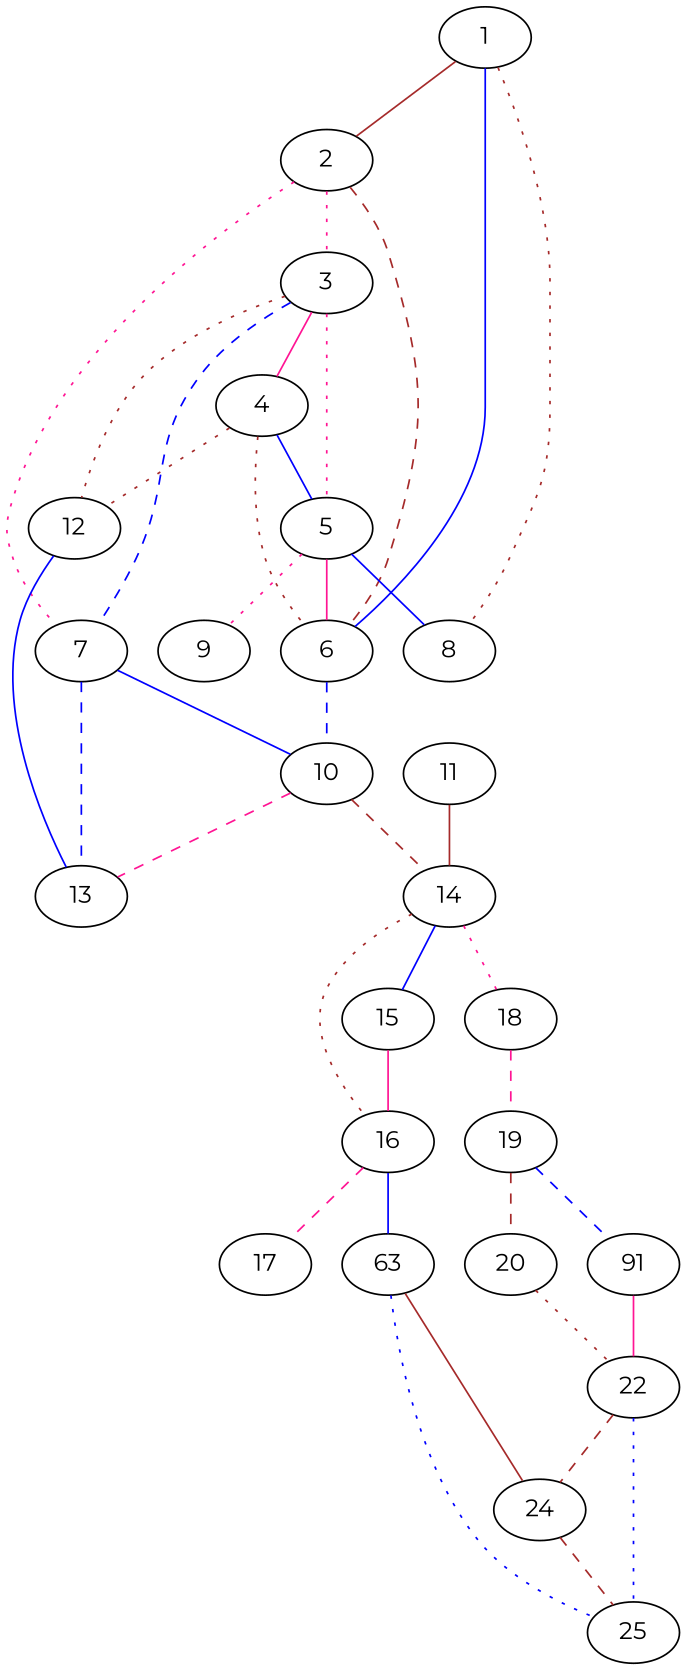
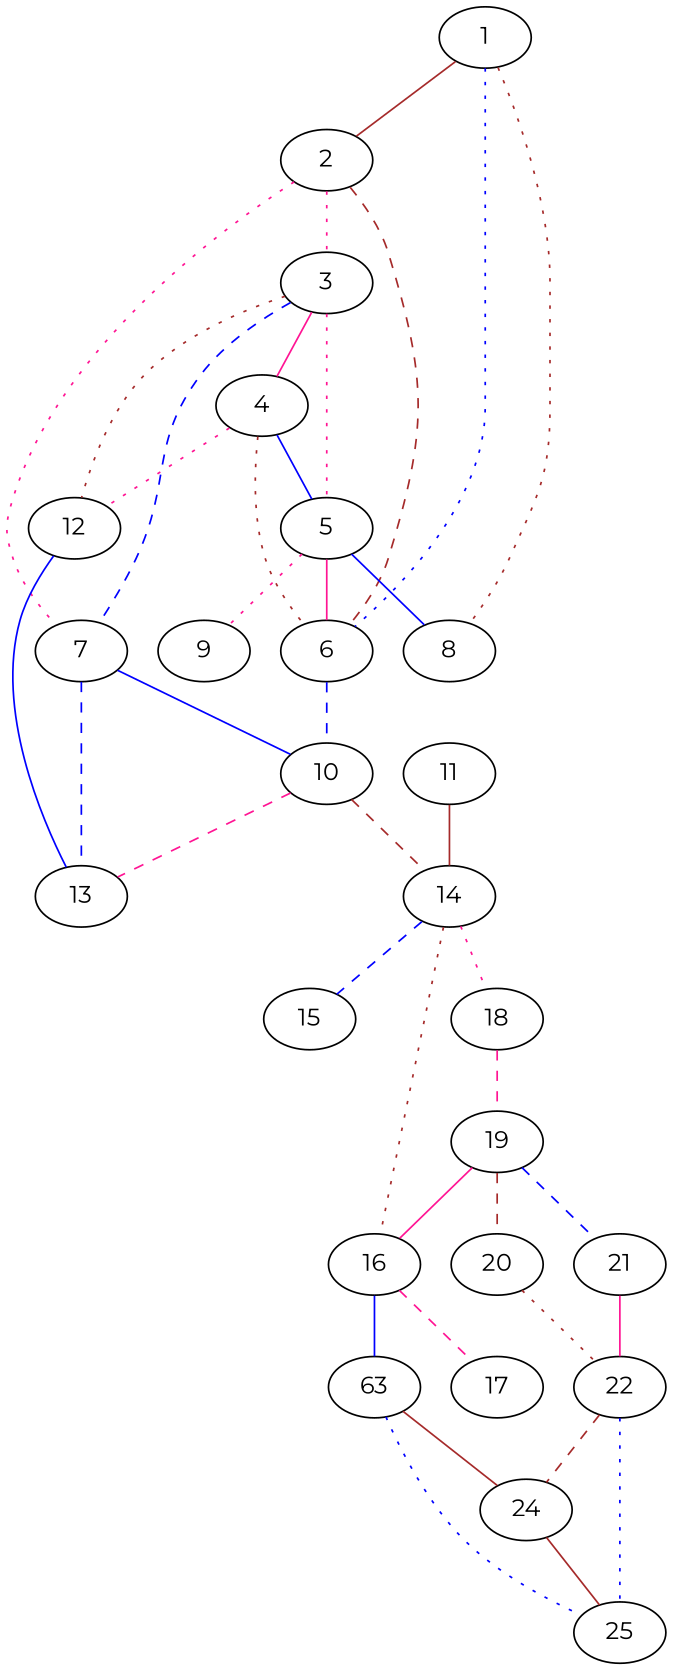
(485, 369) -> (485, 369)
(174, 463) -> (174, 463)
(419, 958) -> (379, 958)
(388, 1081) -> (436, 1203)
(634, 1264) -> (620, 1264)
(587, 1571) -> (573, 1571)
